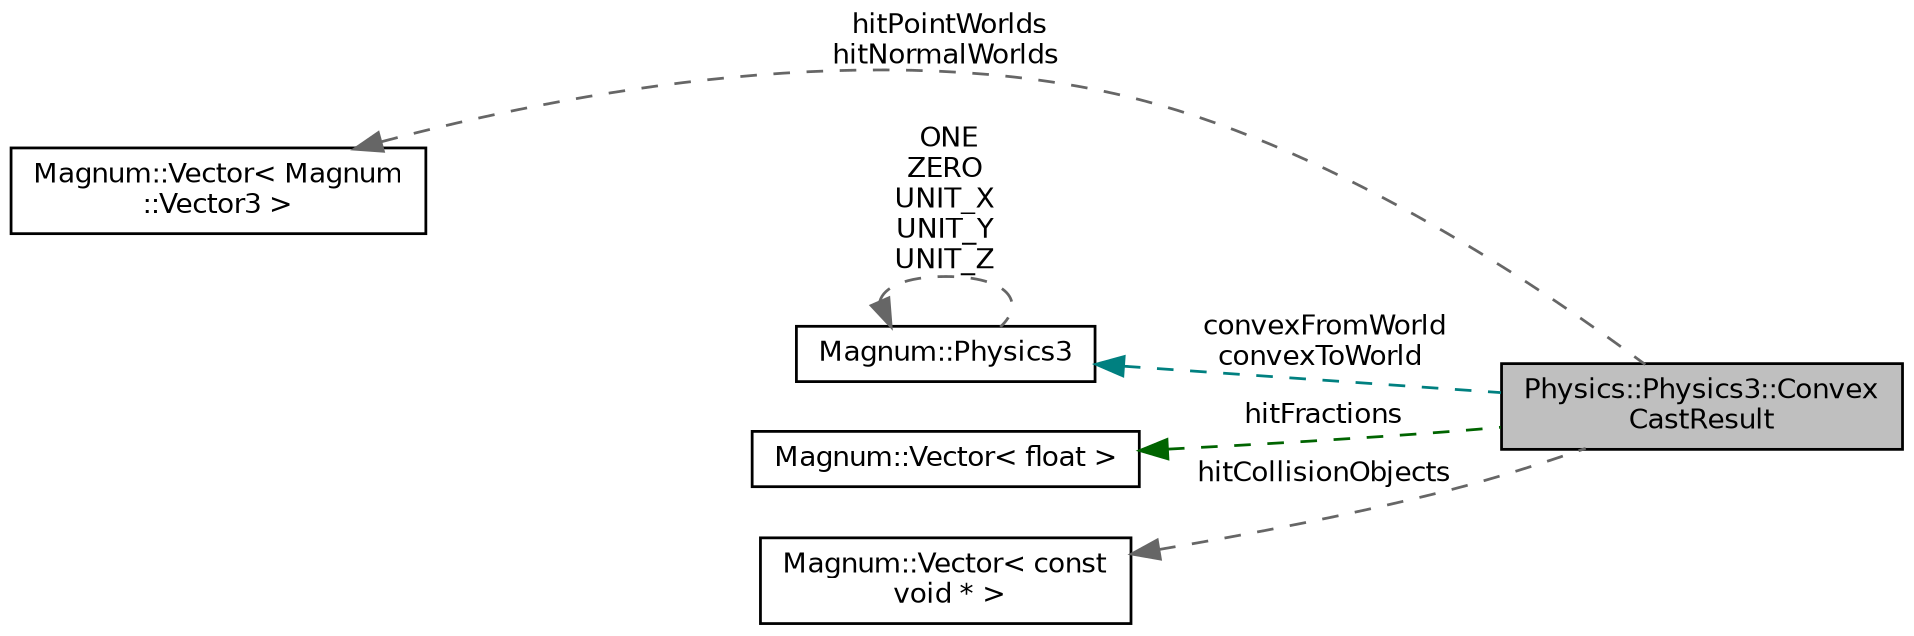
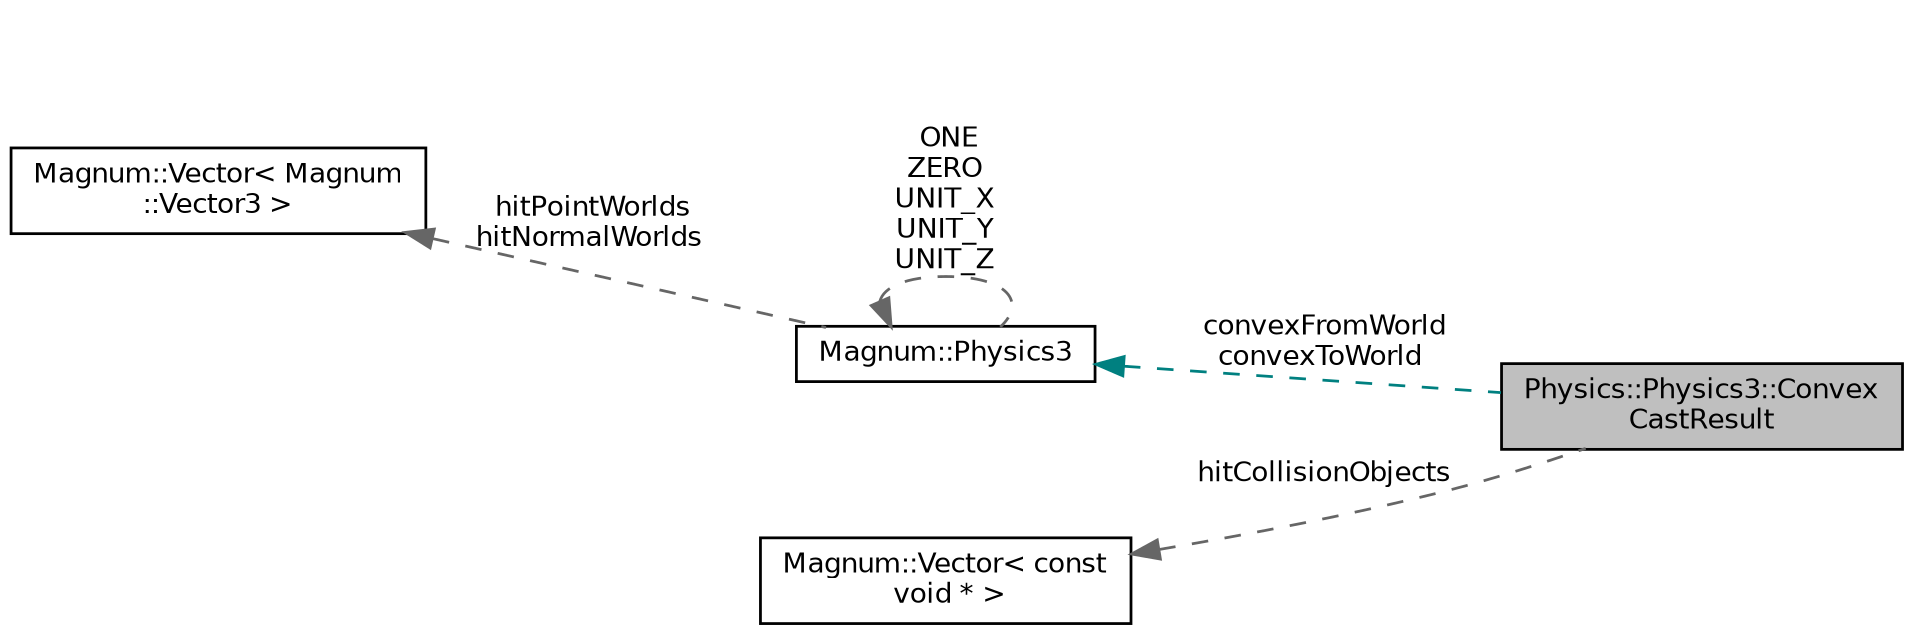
(1045, 81) -> (629, 283)
(946, 459) -> none
